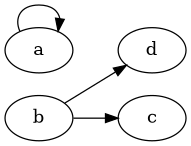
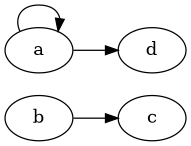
(90, 88) -> (89, 50)
